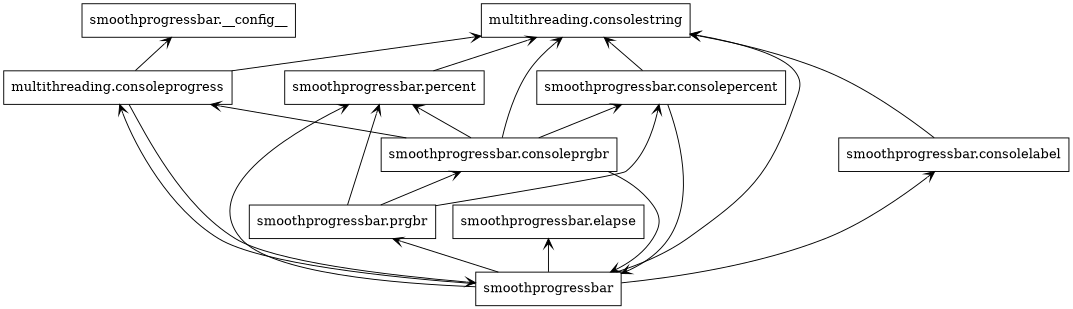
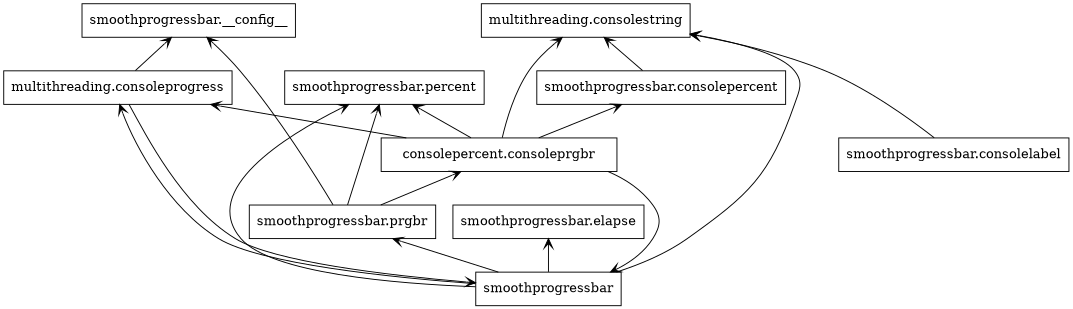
(352, 54) -> none
(480, 56) -> none
(499, 155) -> (499, 155)
(564, 184) -> (281, 125)
(682, 197) -> none
(783, 253) -> none
